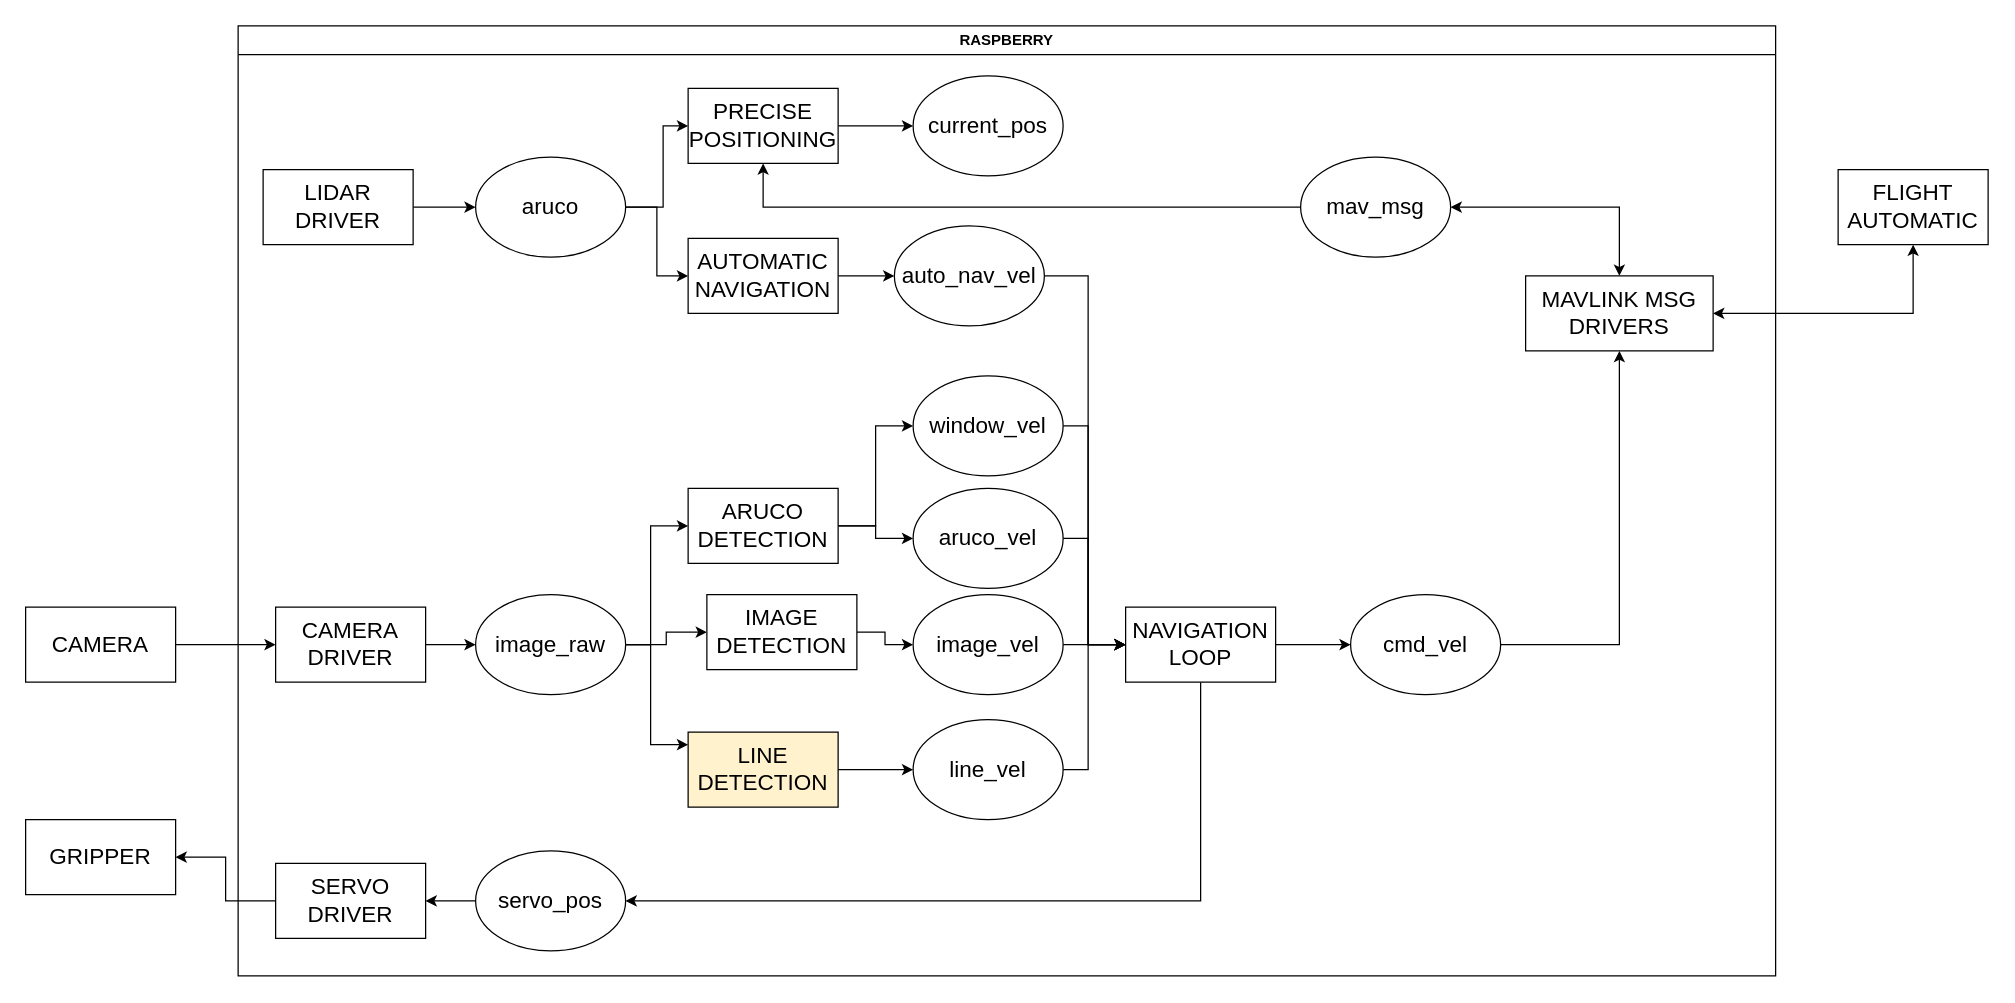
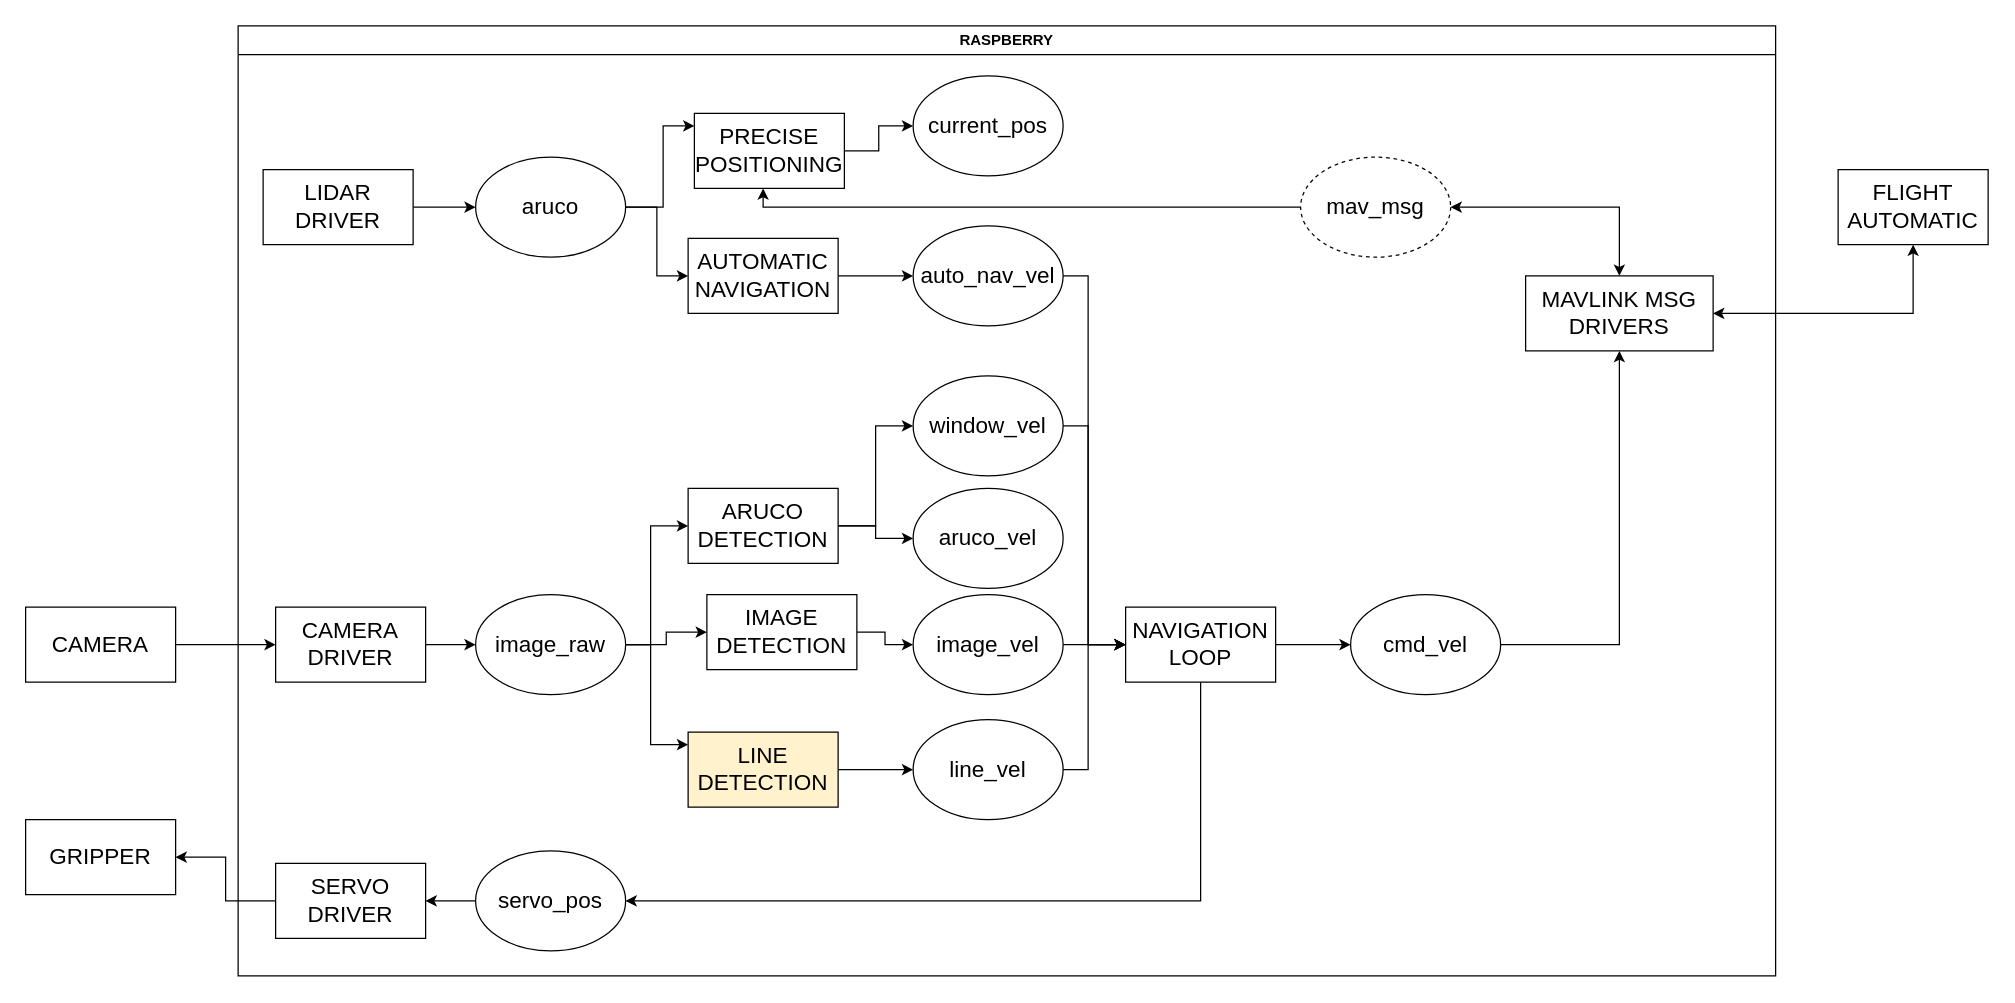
(763, 126) -> (769, 151)
(1376, 207) -> (1376, 207)
(969, 276) -> (988, 276)
(1074, 538) -> none
